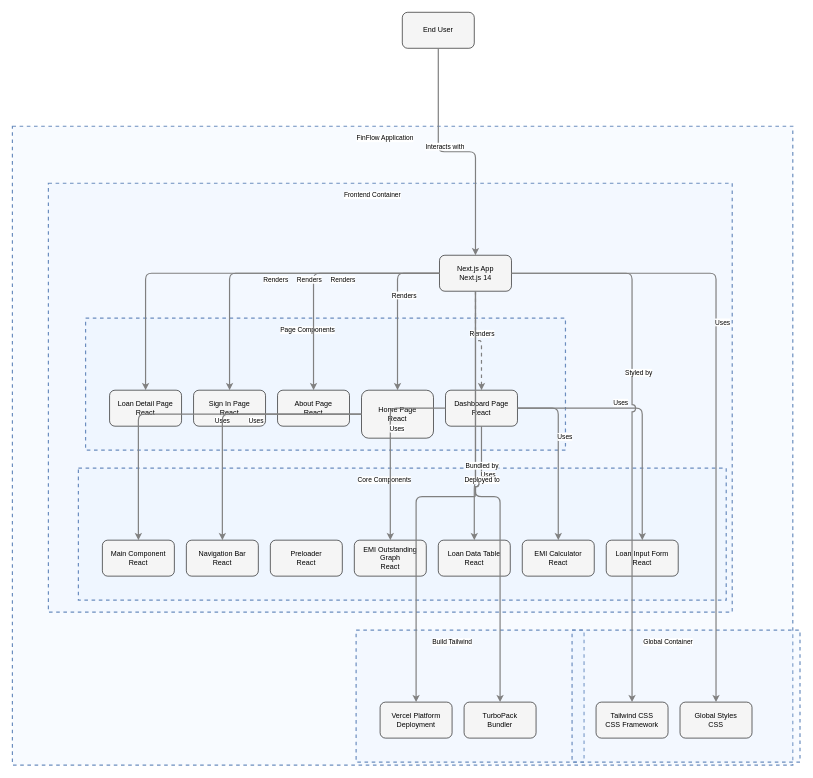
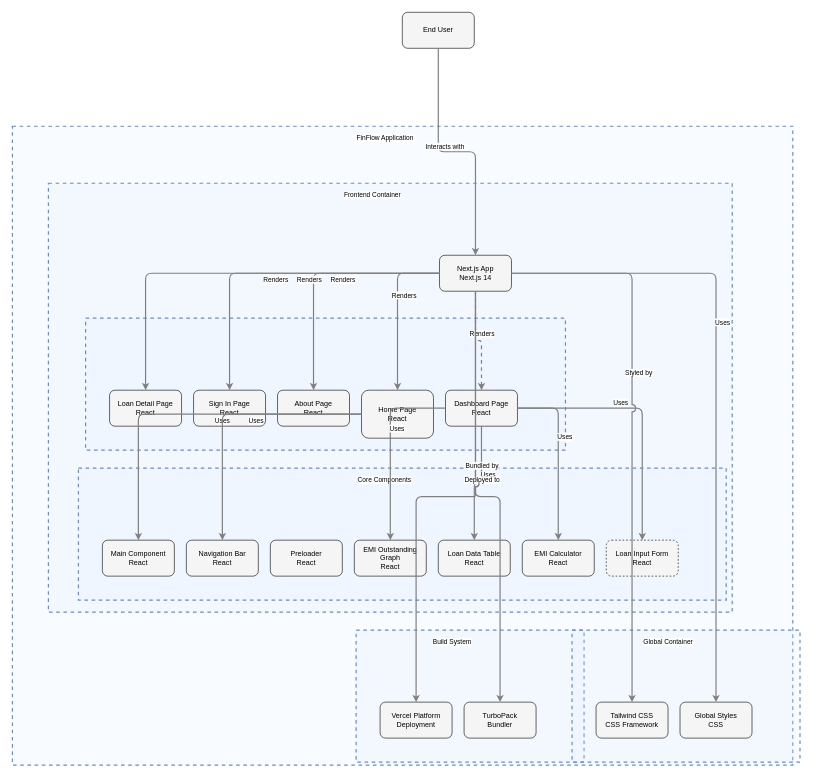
(308, 330) -> none
(642, 558) -> (642, 558)
(452, 642) -> (452, 642)
